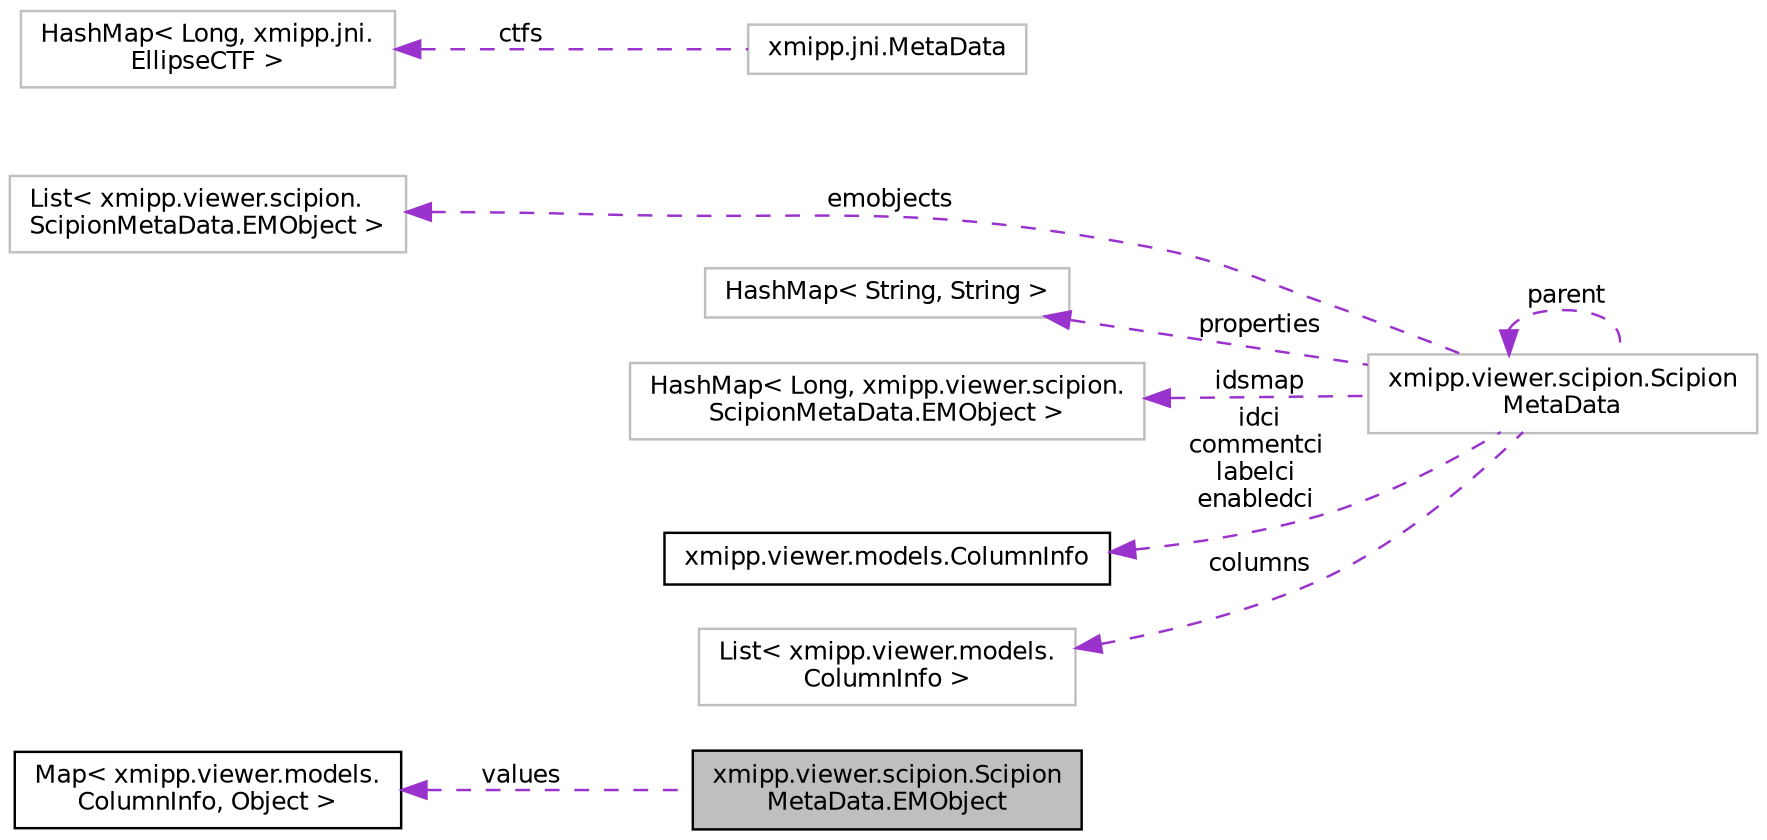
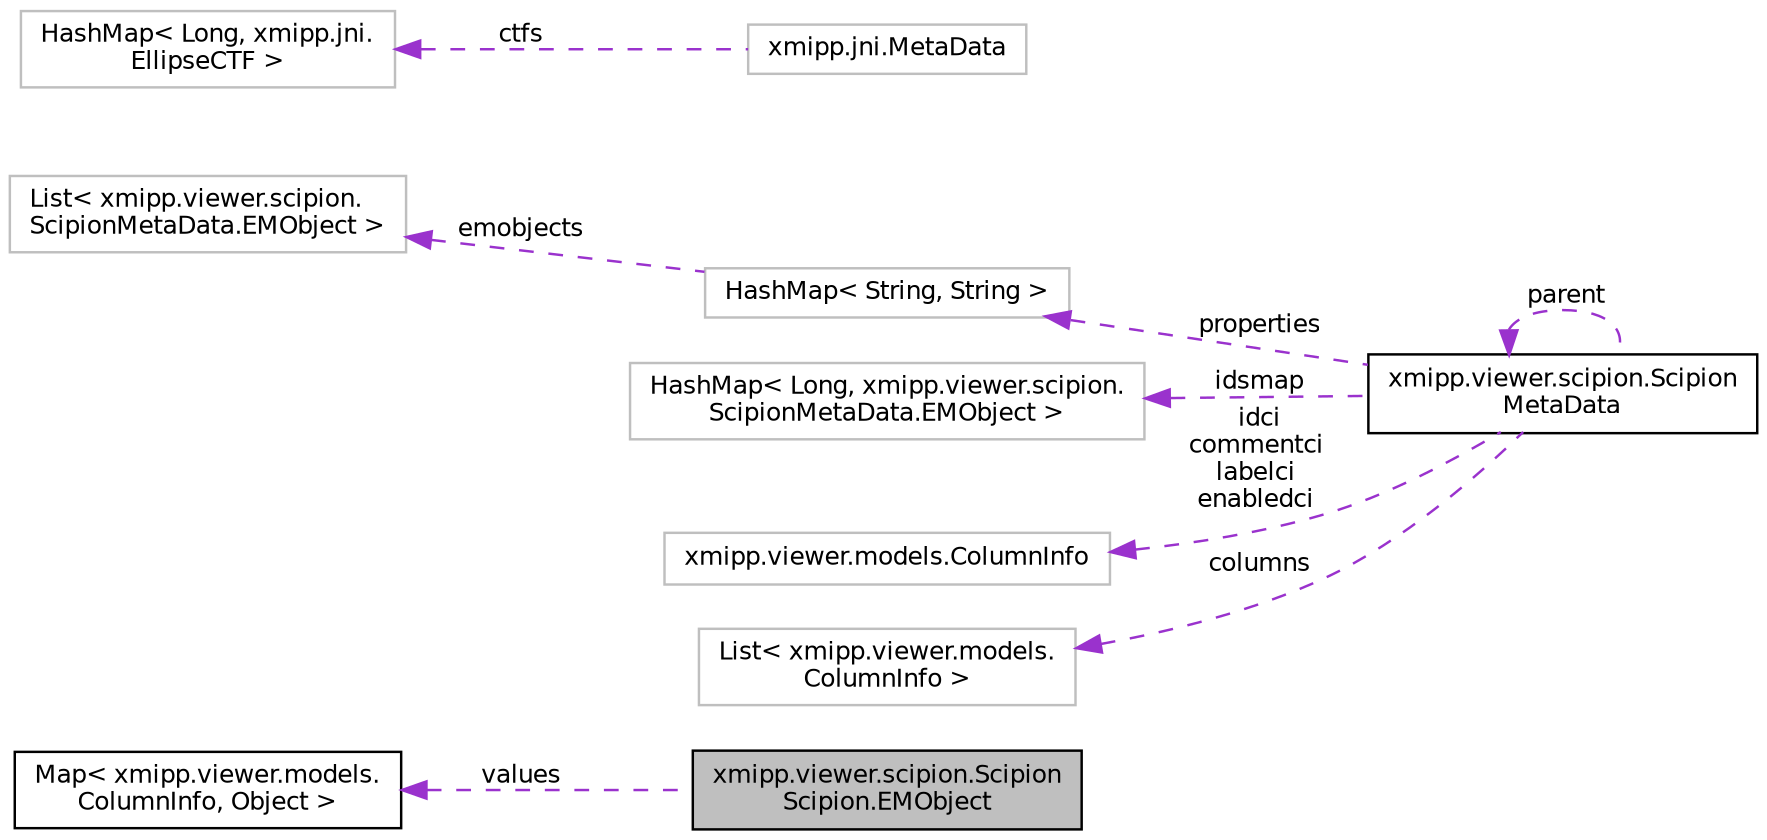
(958, 221) -> (568, 256)
(1563, 394) -> (1563, 394)
(887, 559) -> (887, 559)
(887, 790) -> (887, 790)
